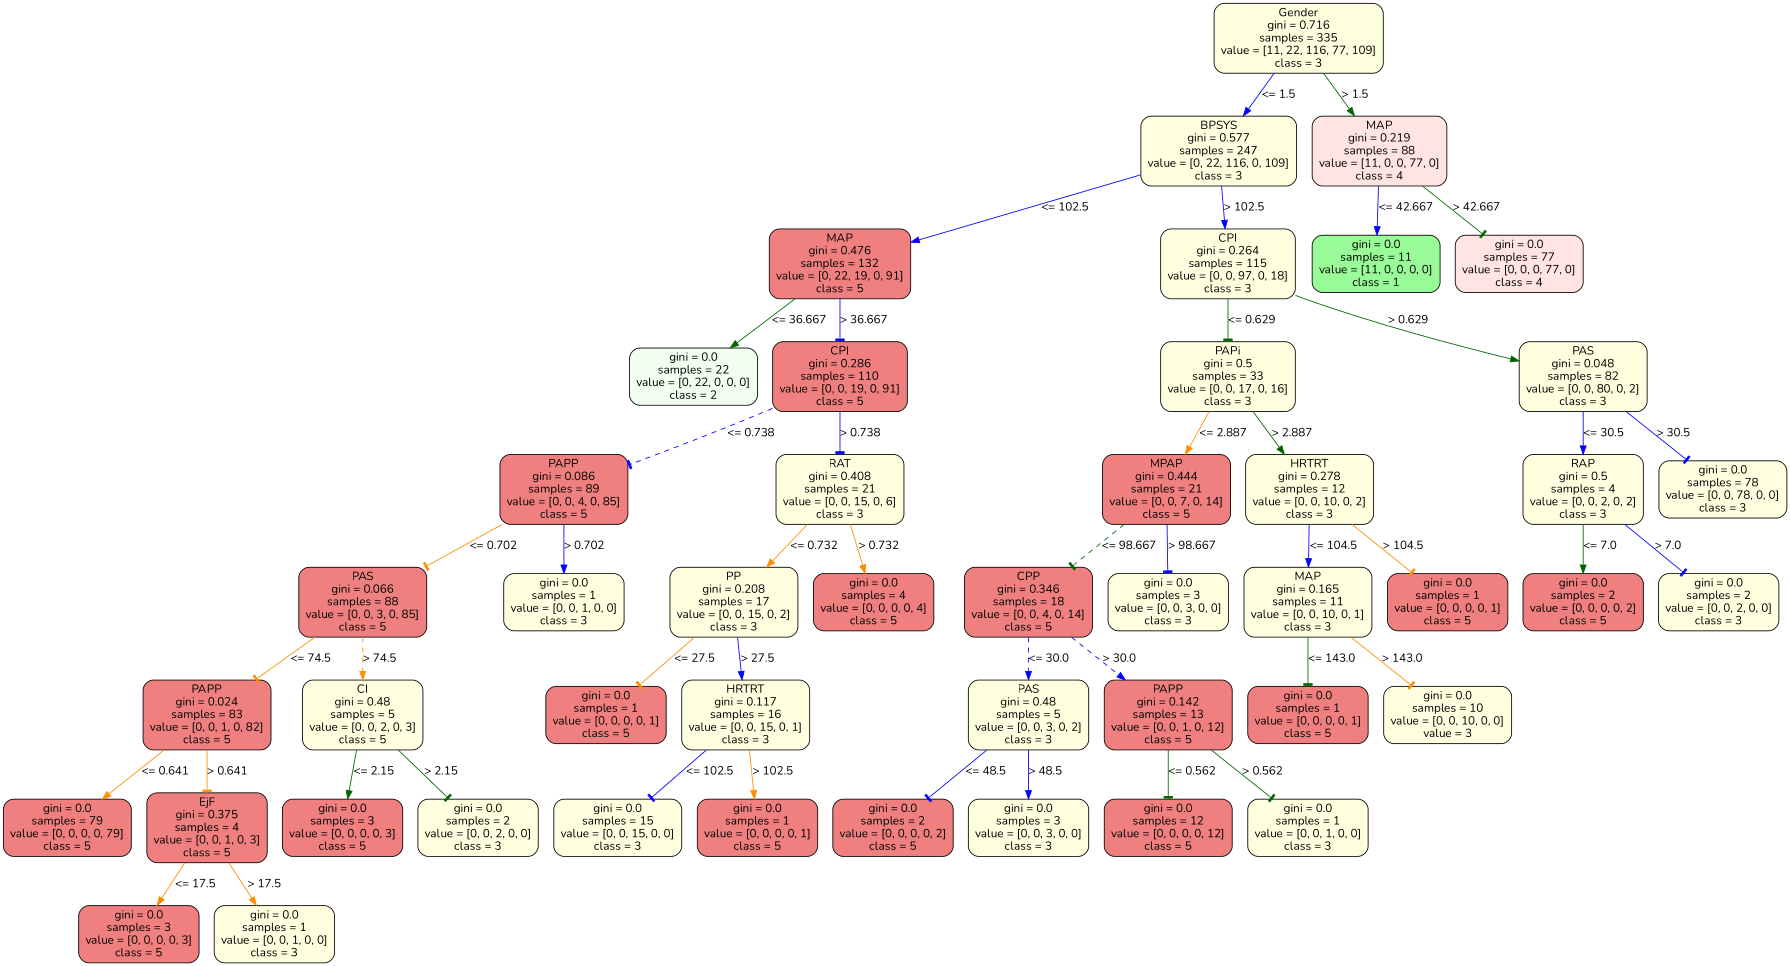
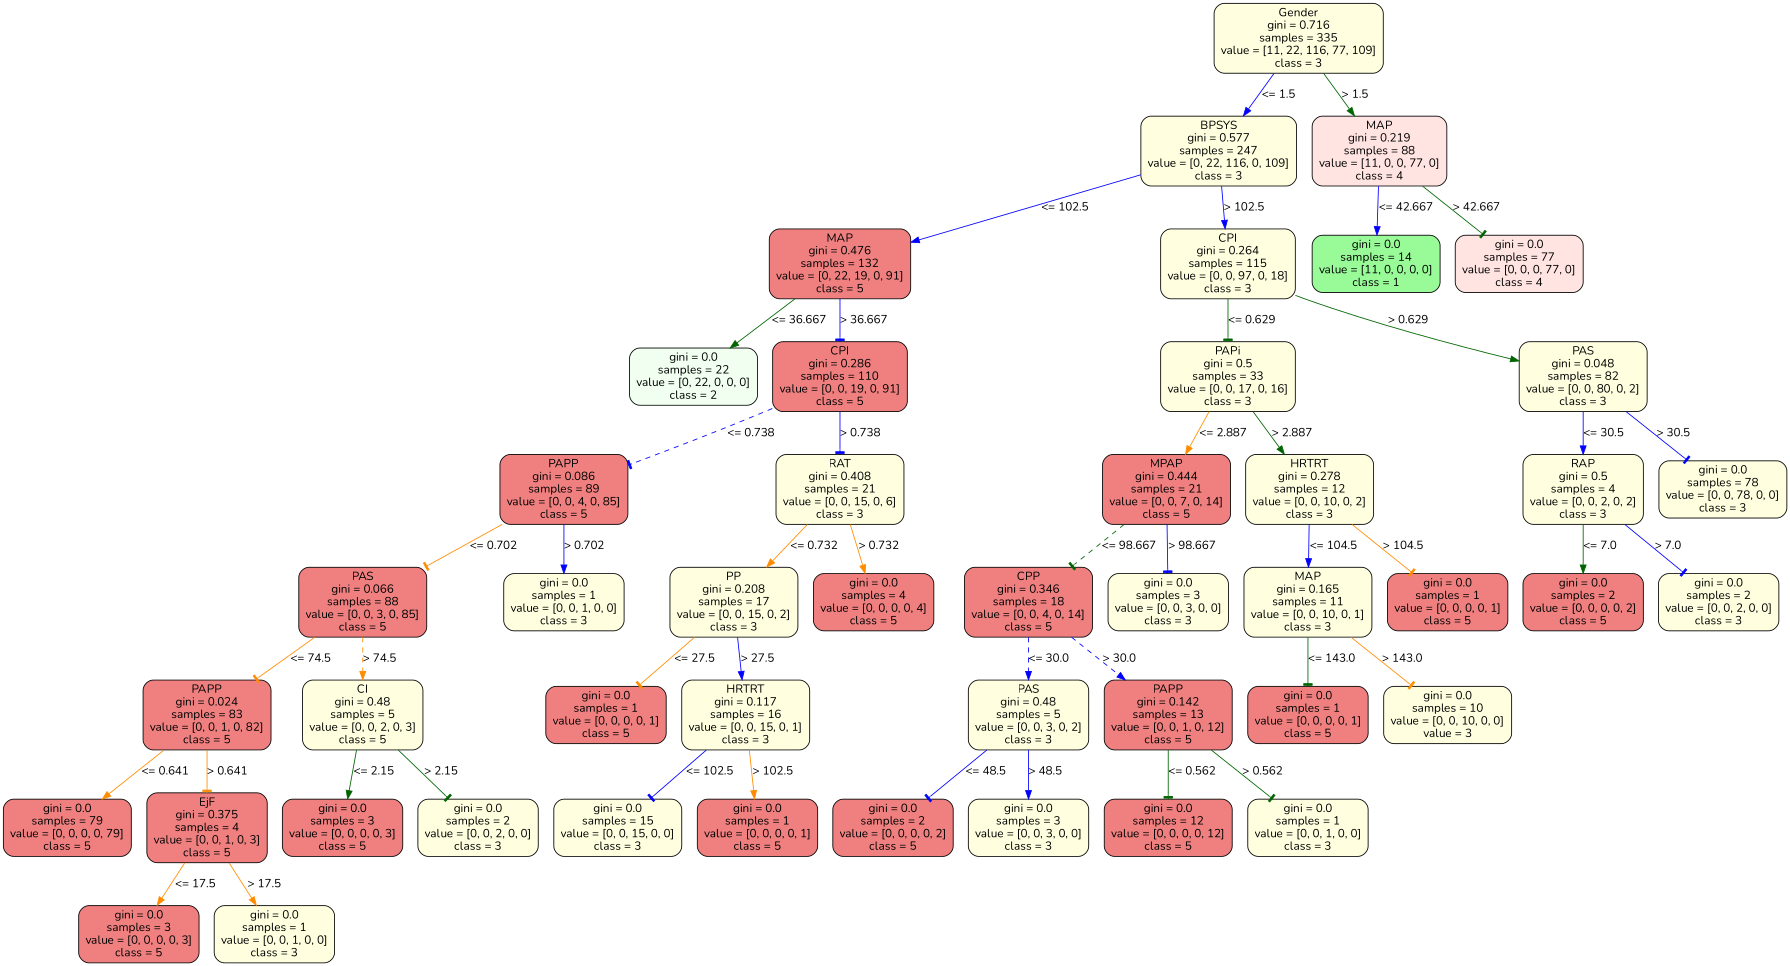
(1376, 264) -> (1376, 264)
